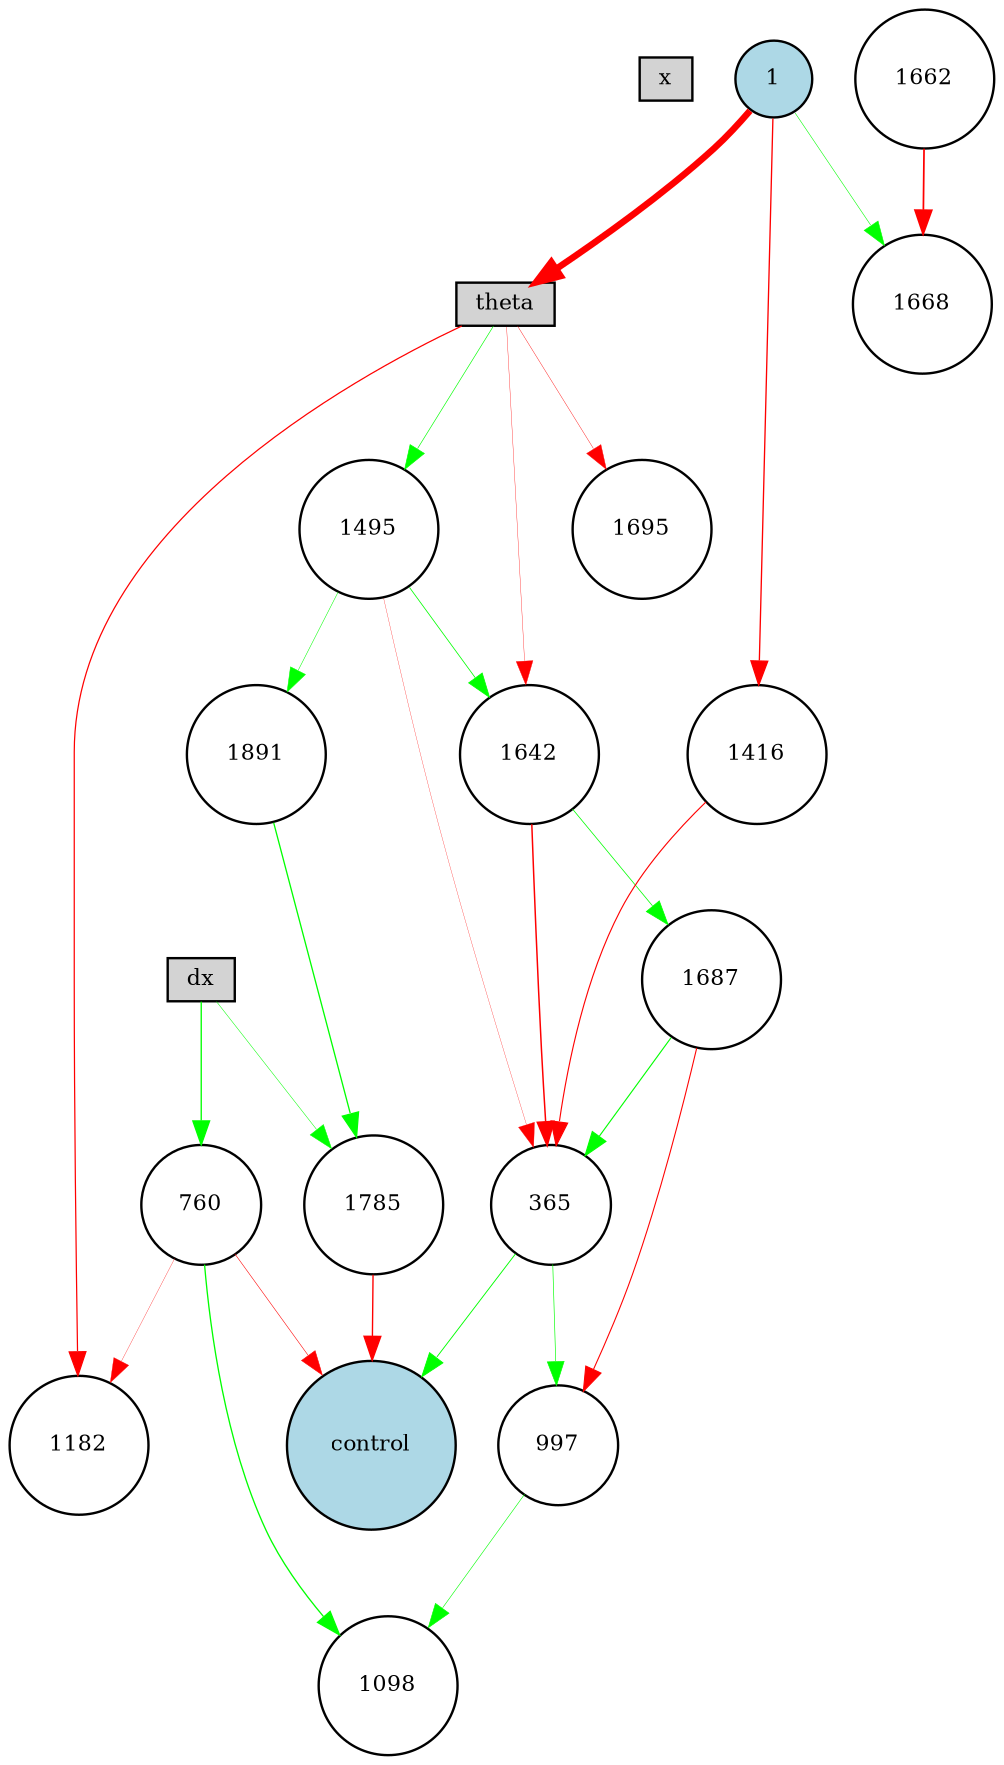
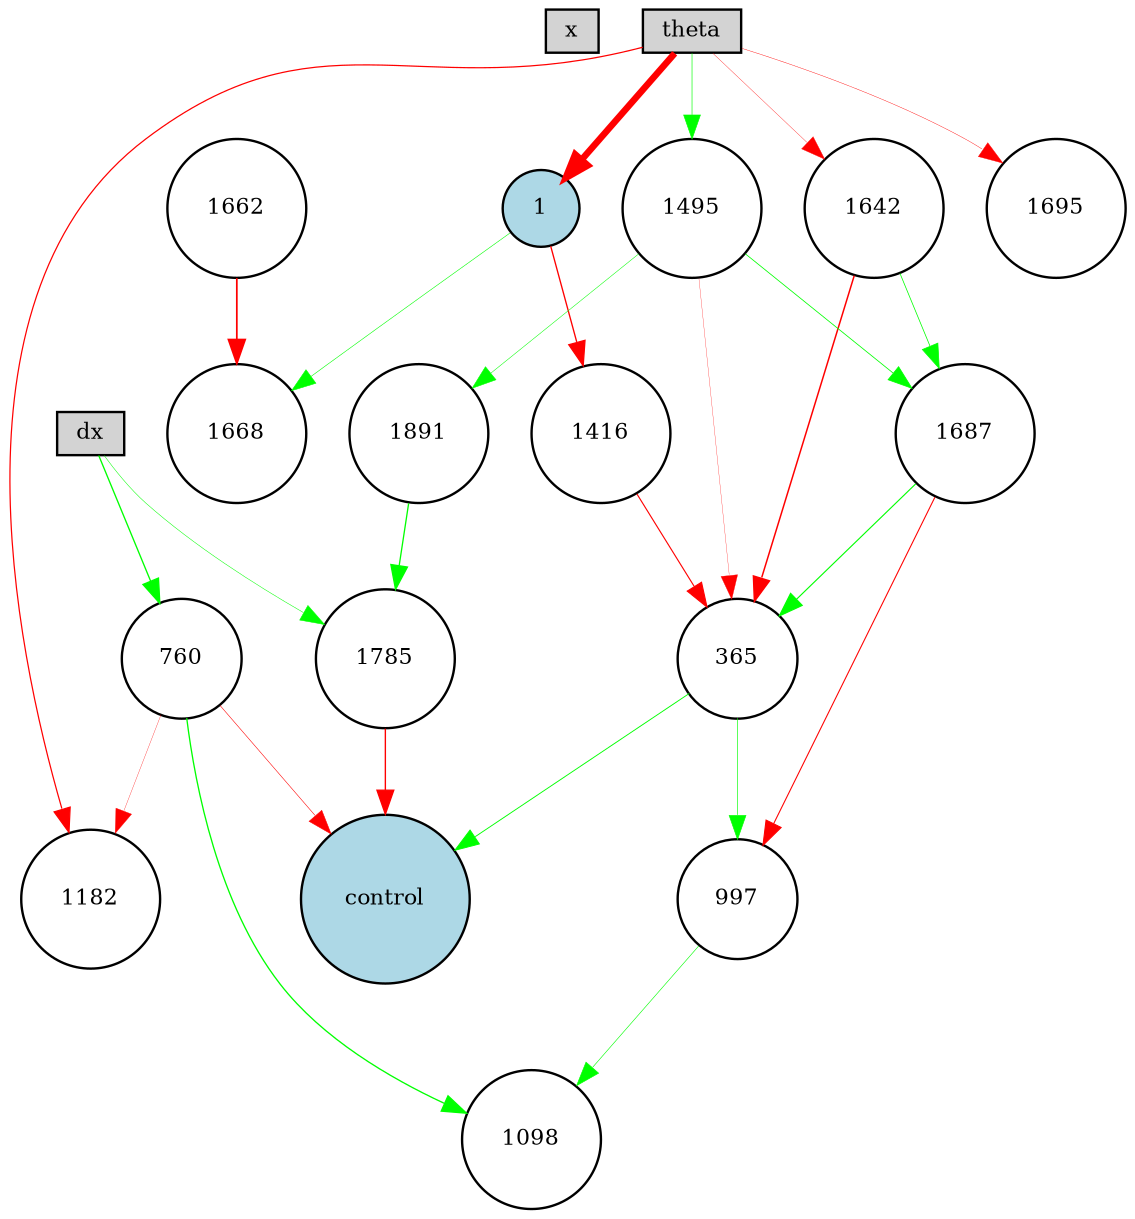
(658, 195) -> (628, 106)
(442, 633) -> (819, 313)
